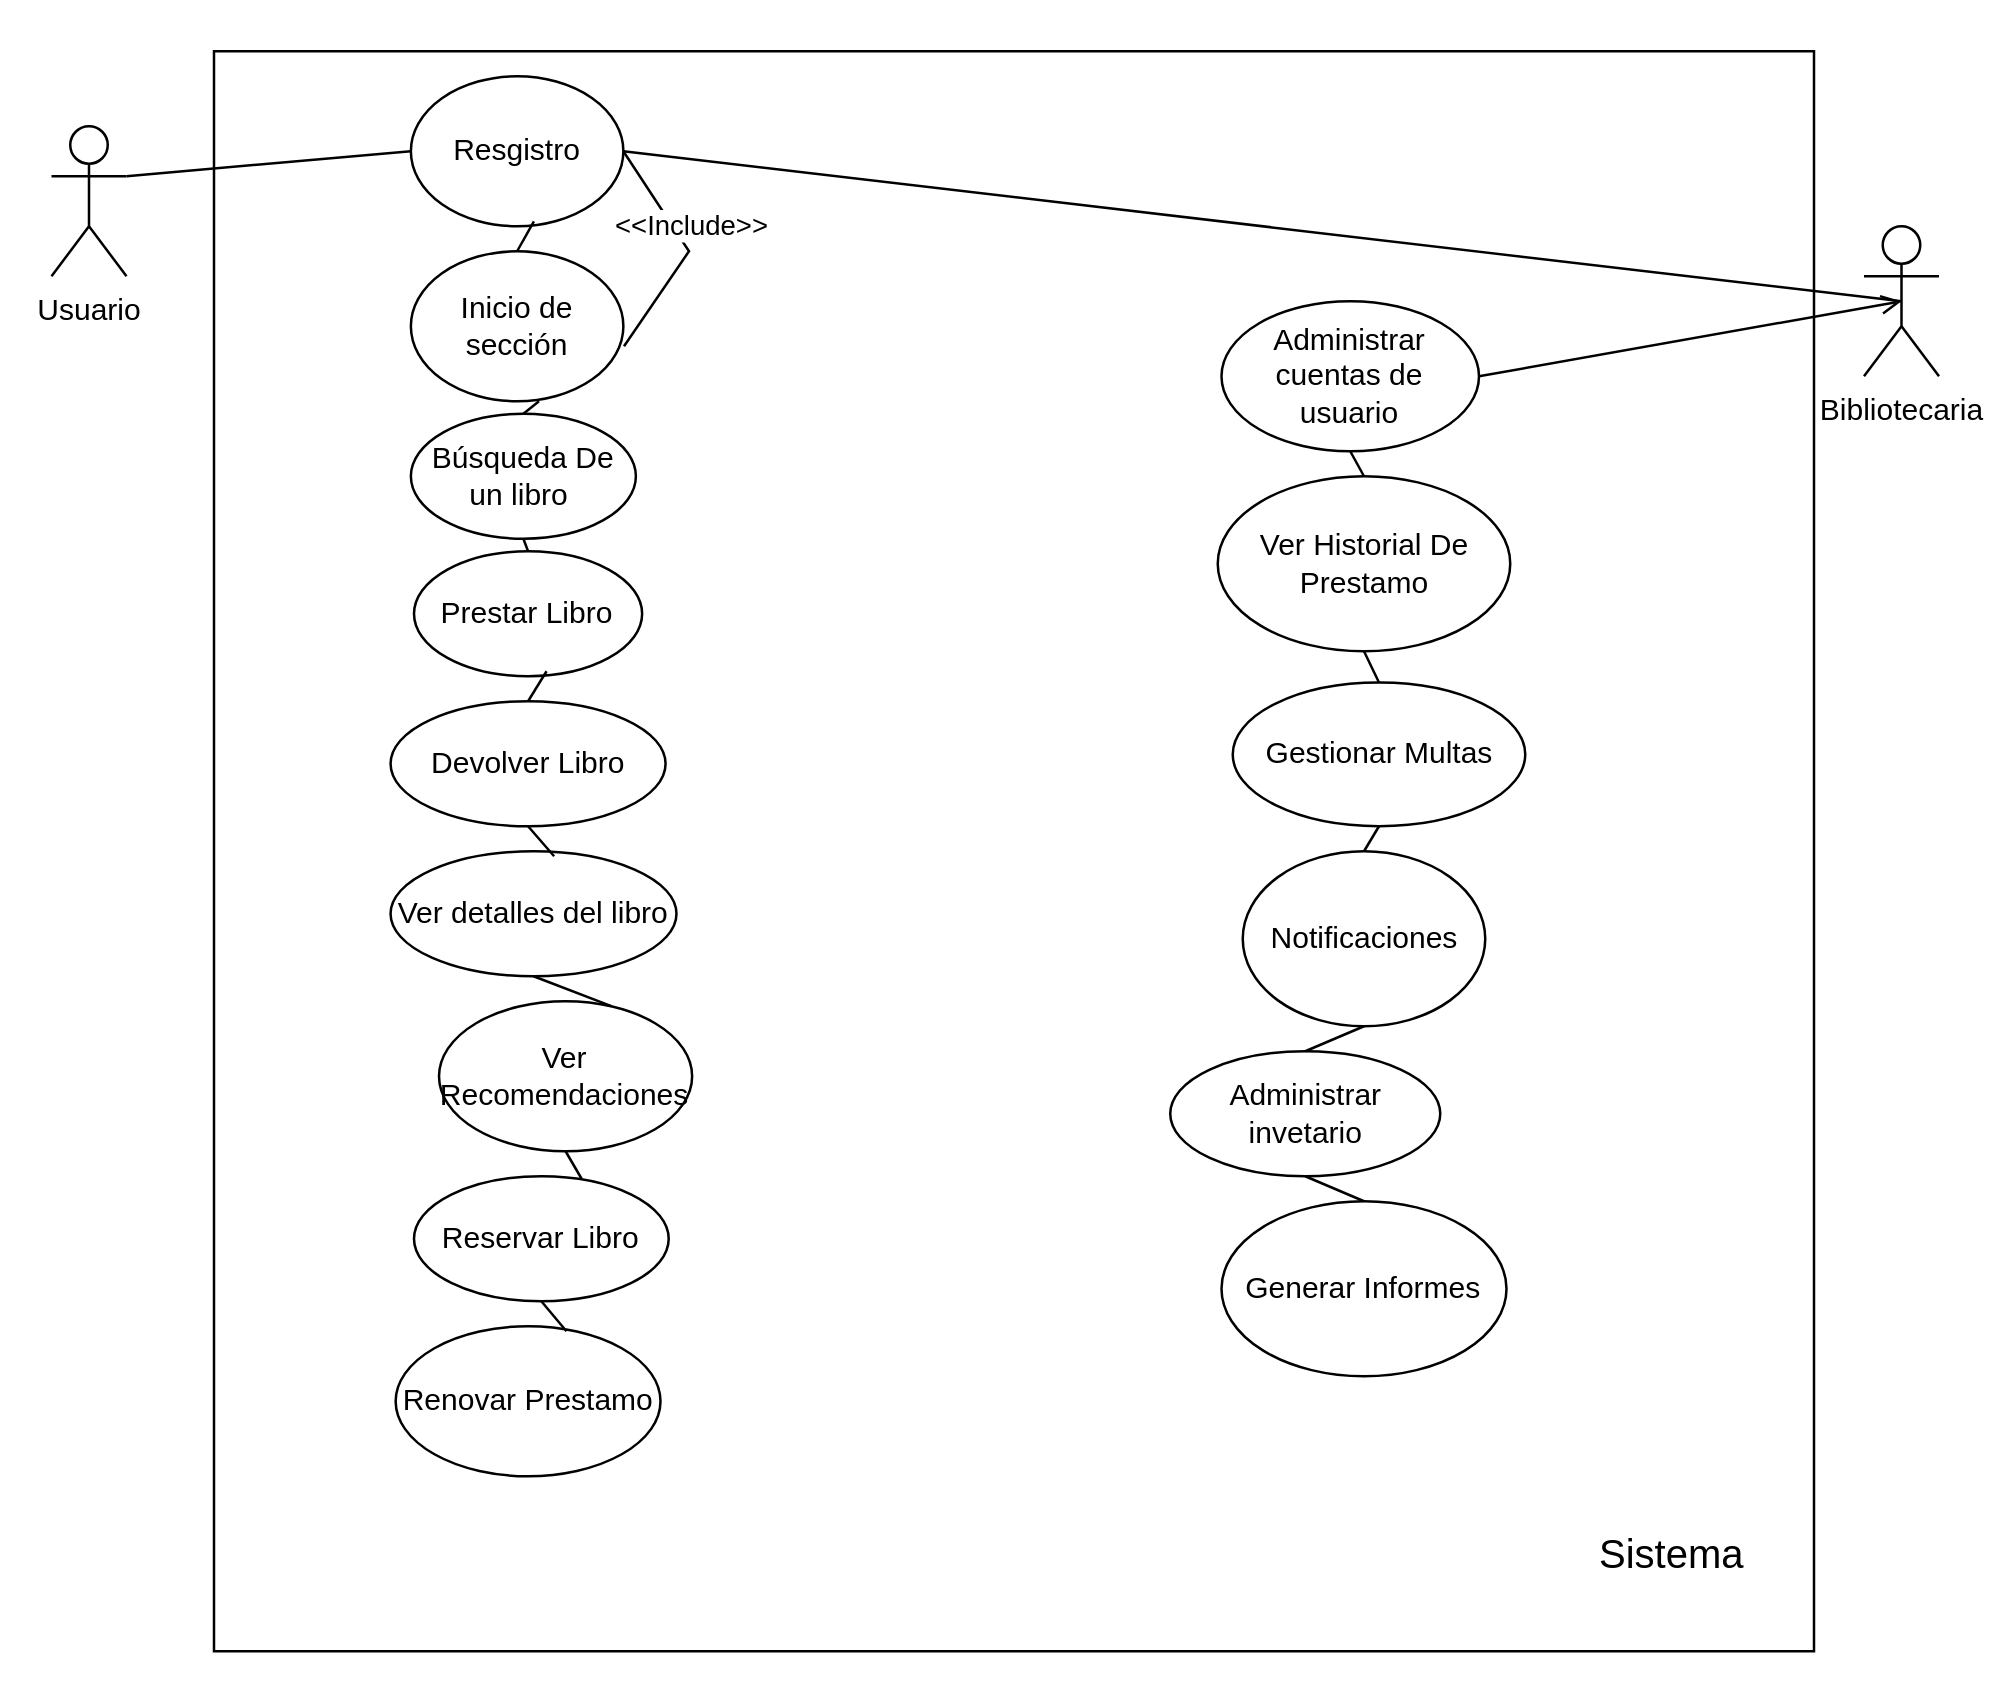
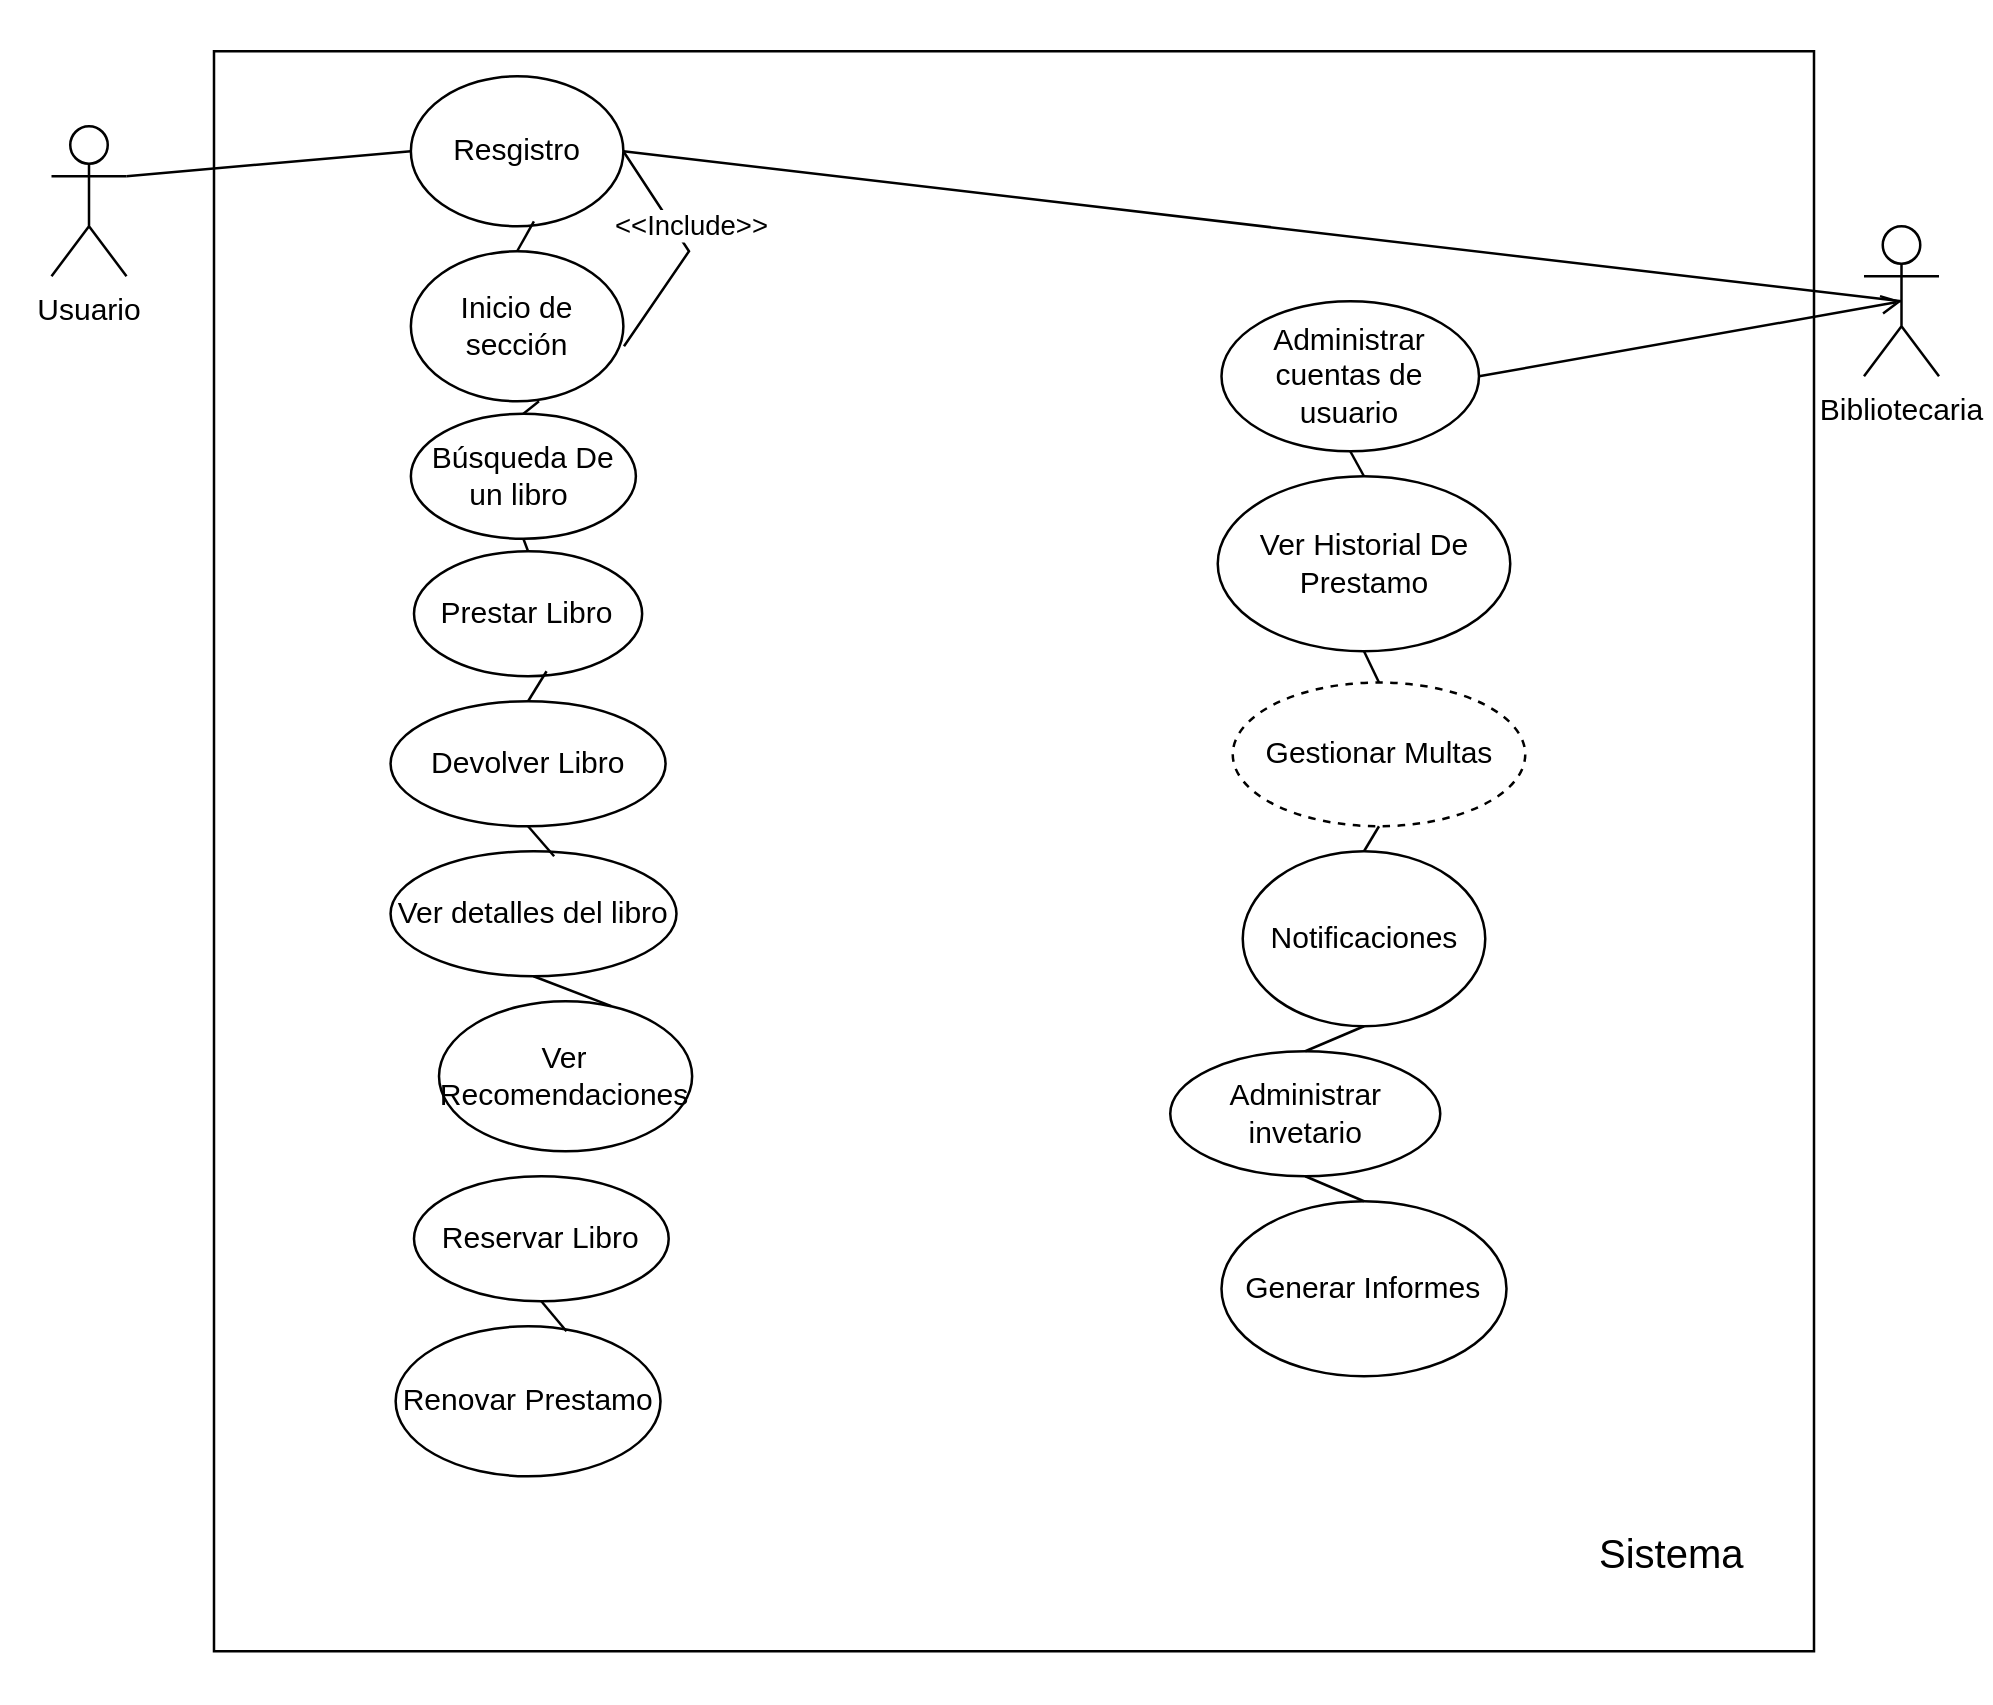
(1379, 754) -> (1379, 754)
(574, 1165) -> none
